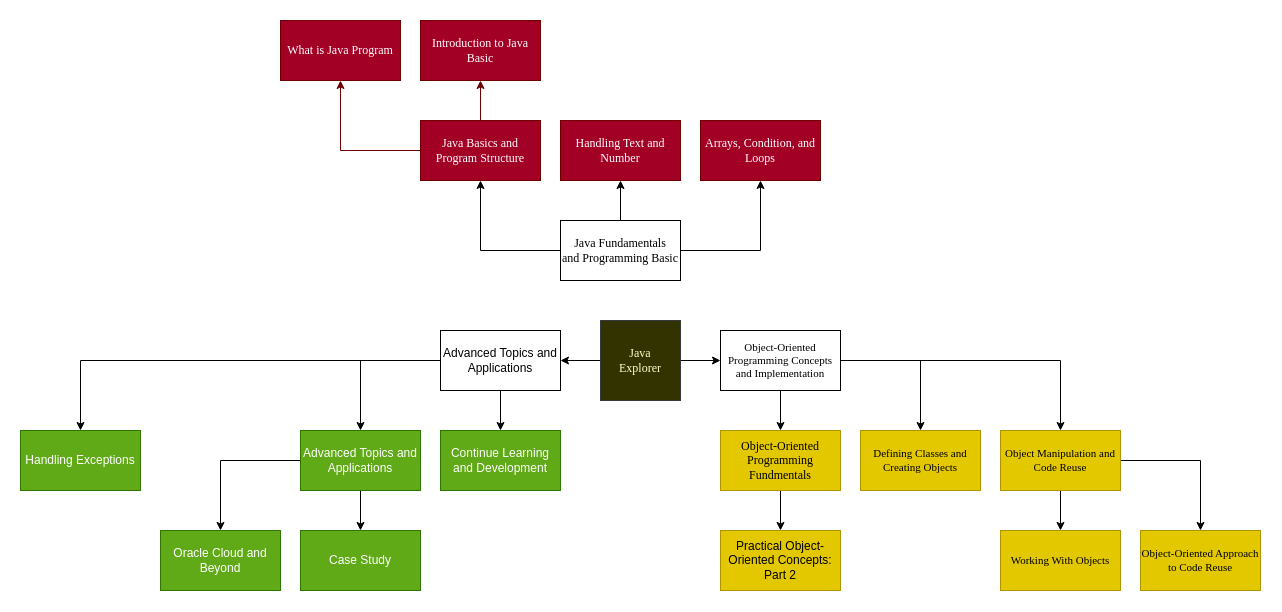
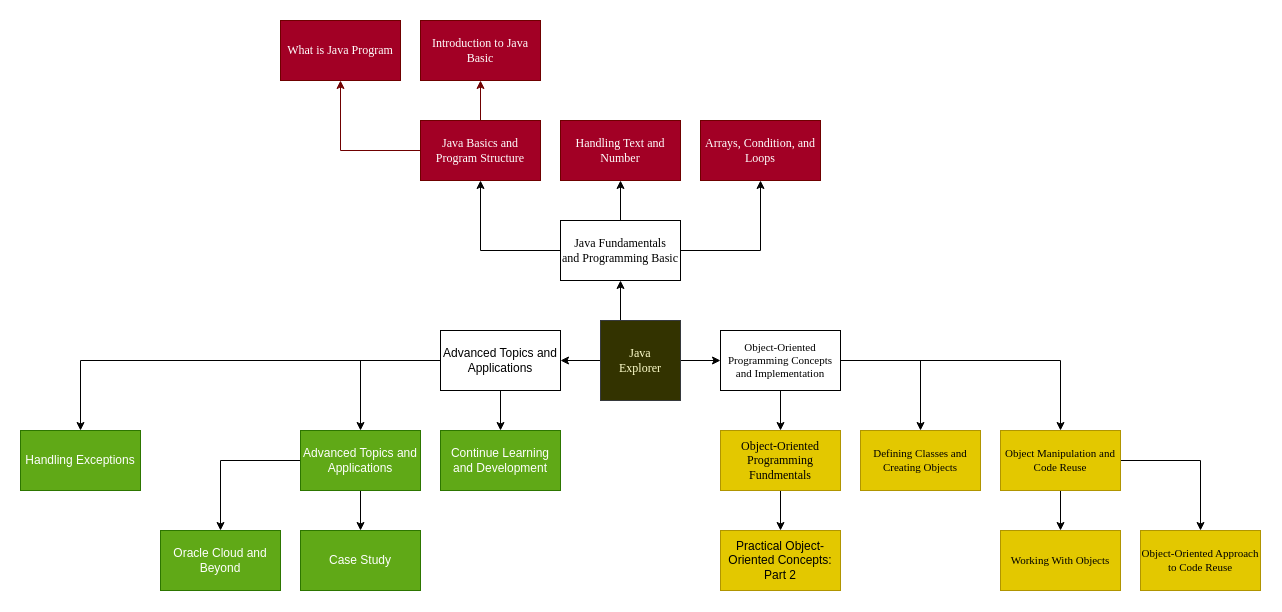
none -> (621, 304)
